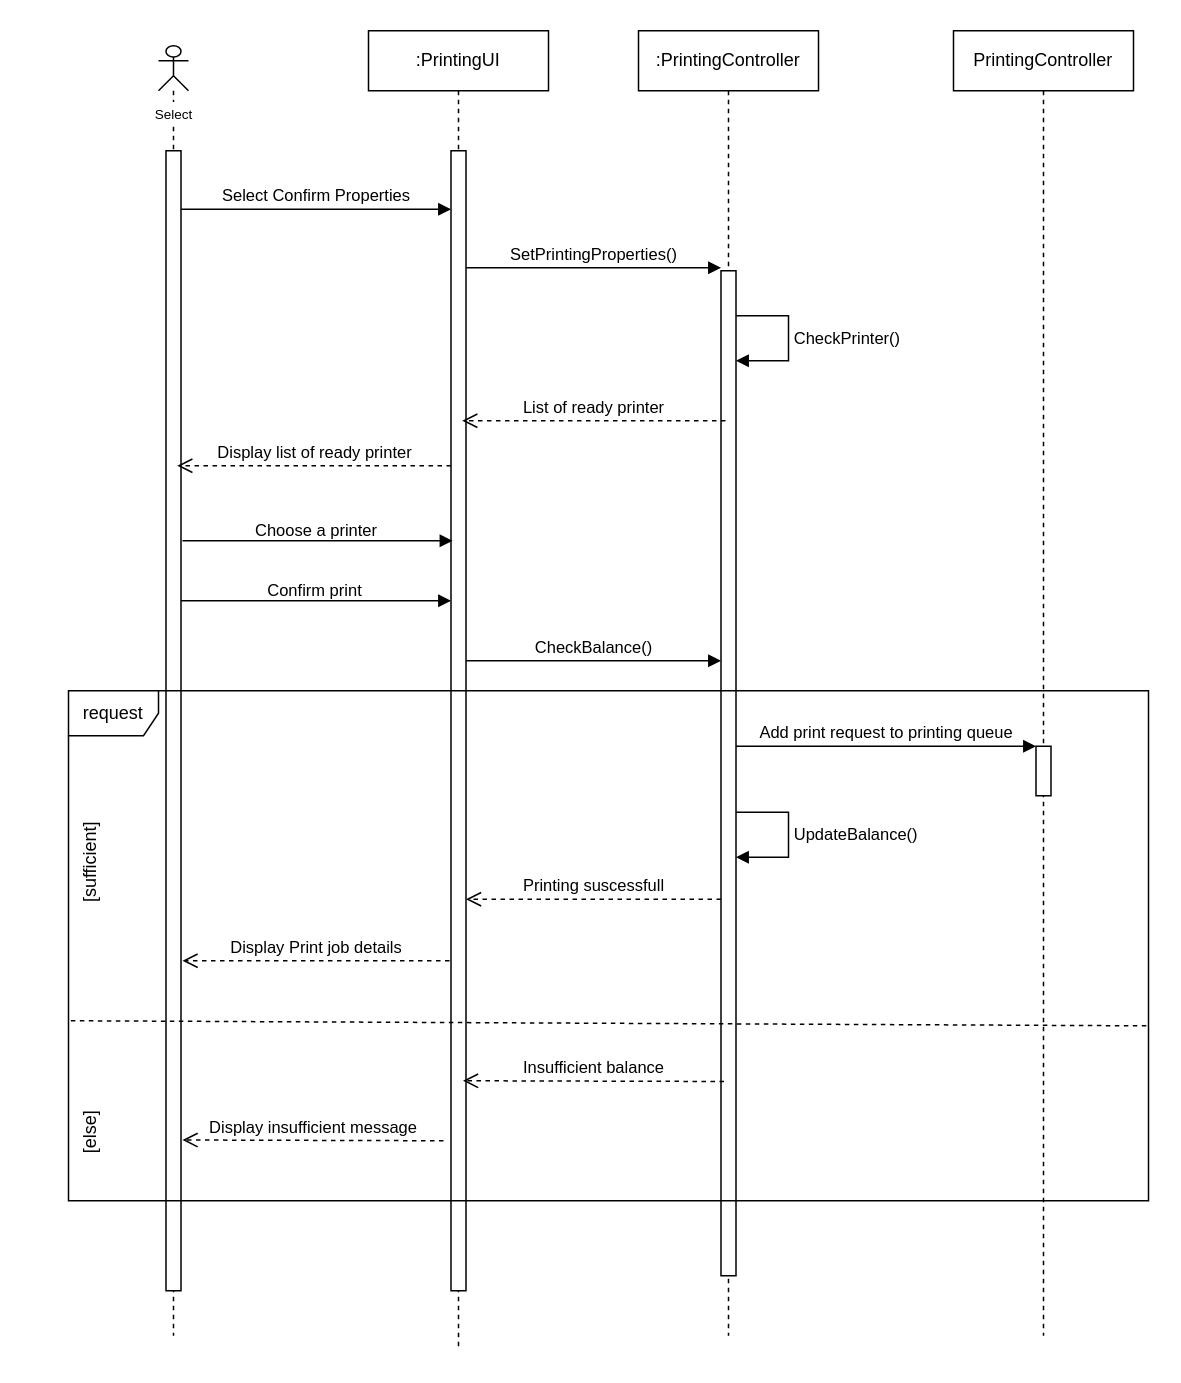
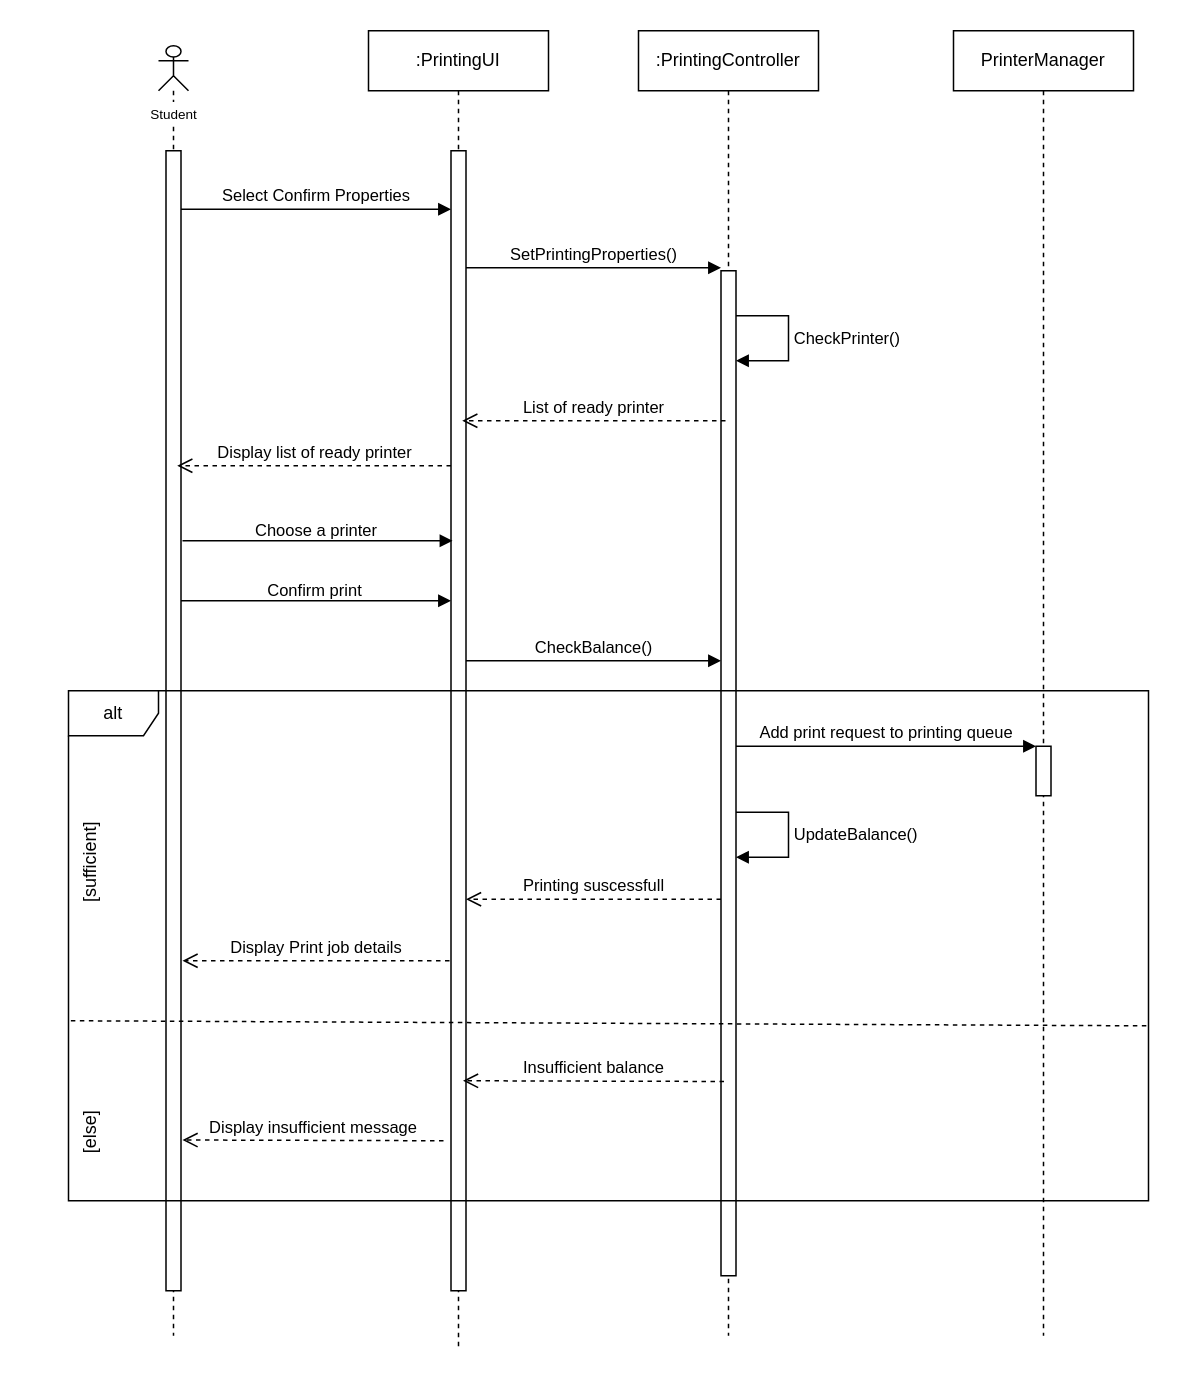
(1043, 61) -> (1043, 61)
(174, 113) -> (174, 113)
(113, 713) -> (113, 713)
